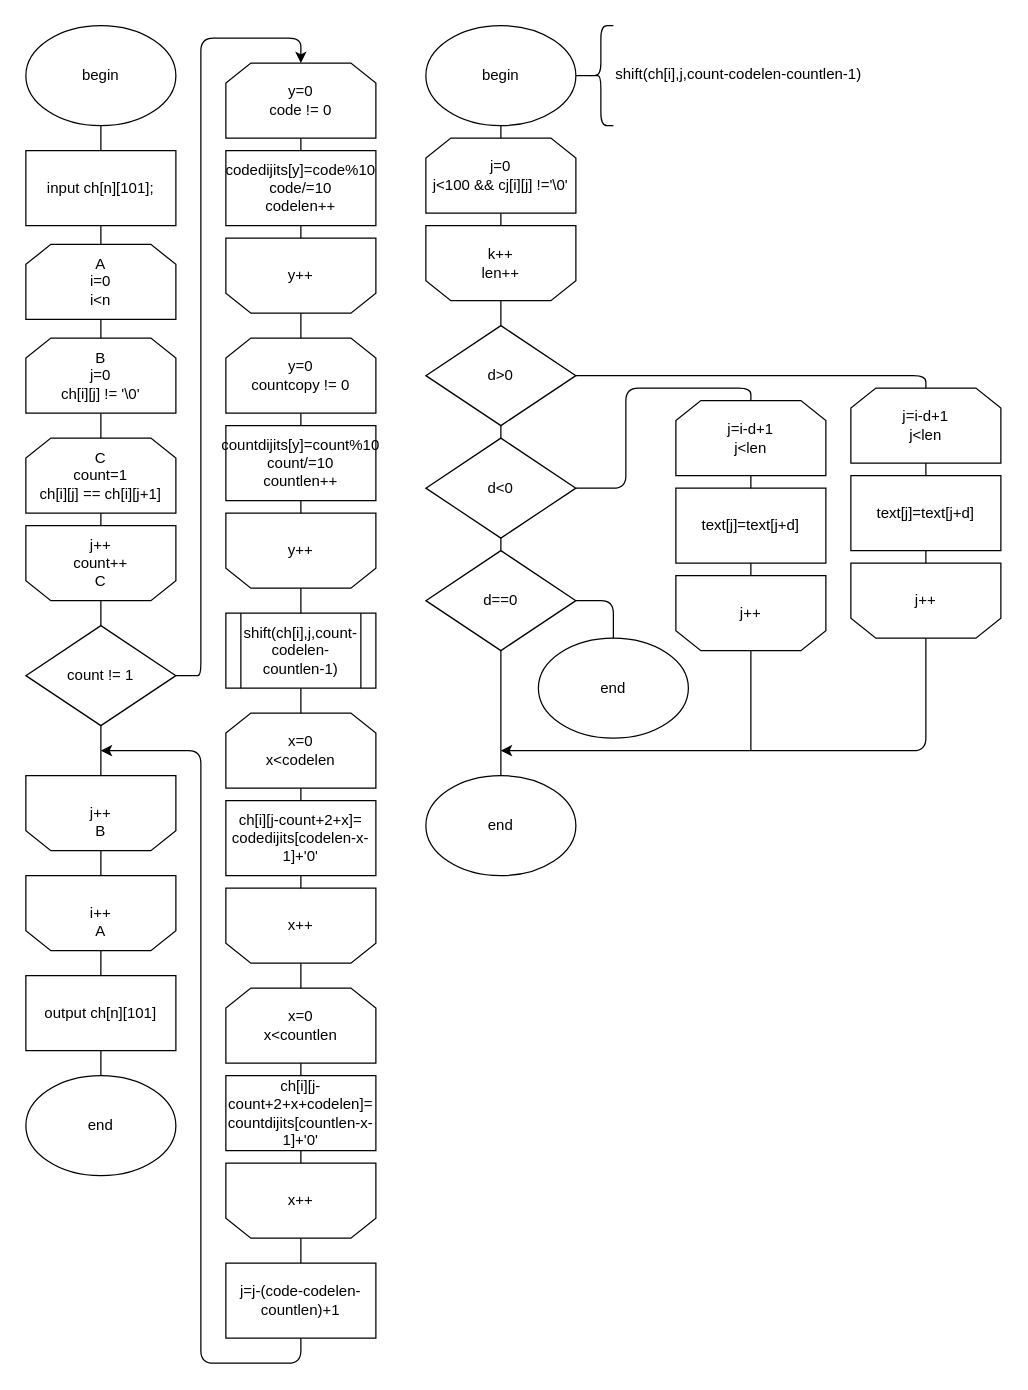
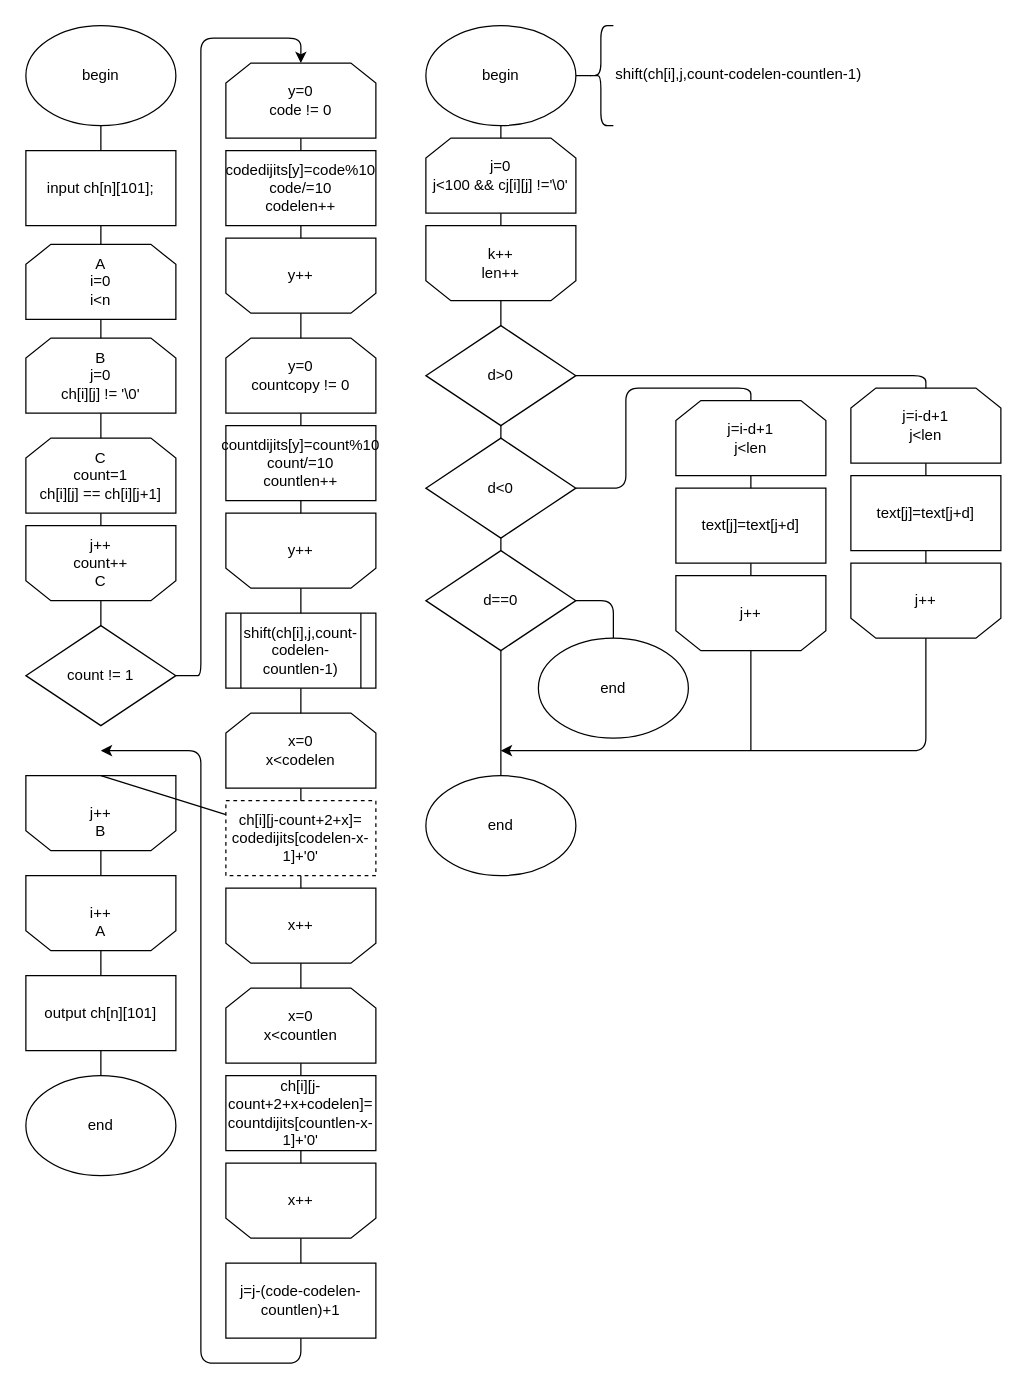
(101, 751) -> (163, 795)
(301, 838) -> (301, 838)
